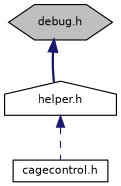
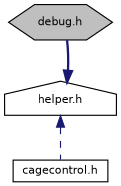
(53, 67) -> (68, 55)
